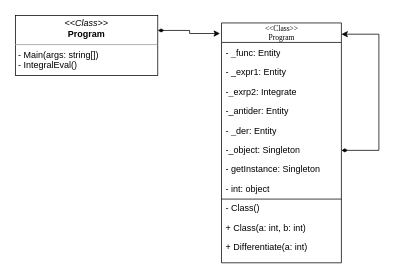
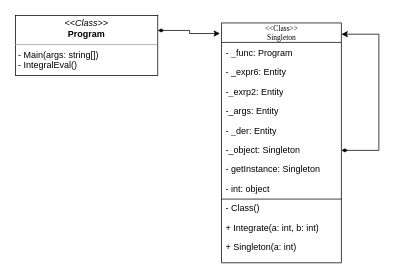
(282, 33) -> (282, 33)
(259, 53) -> (263, 53)
(262, 73) -> (262, 73)
(269, 92) -> (260, 92)
(264, 112) -> (258, 112)
(272, 229) -> (282, 234)
(277, 248) -> (267, 248)
